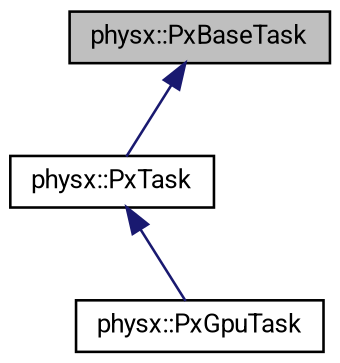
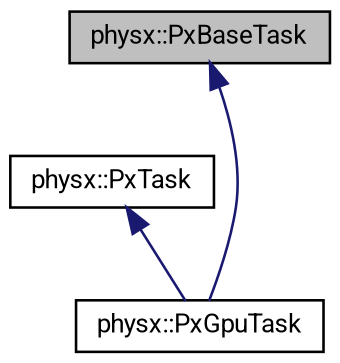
(149, 121) -> (237, 195)
